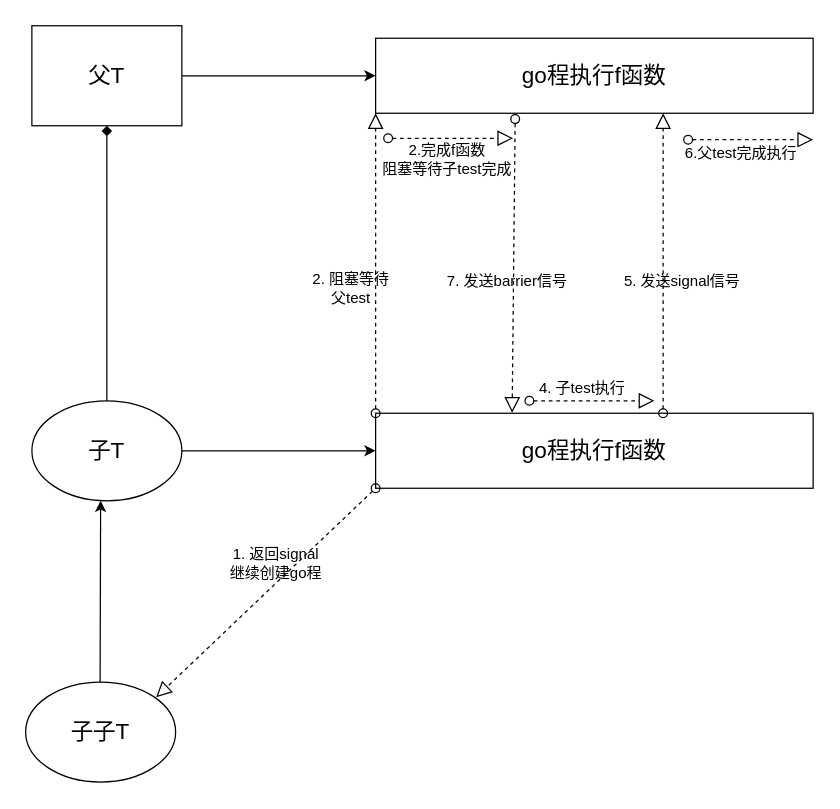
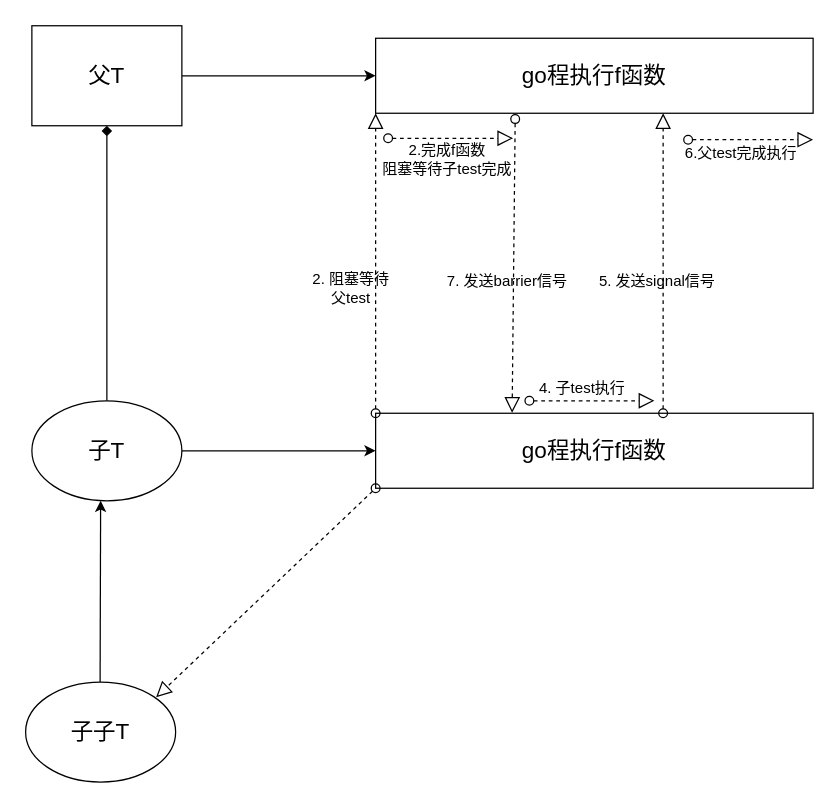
(682, 282) -> (657, 282)
(276, 563) -> none
